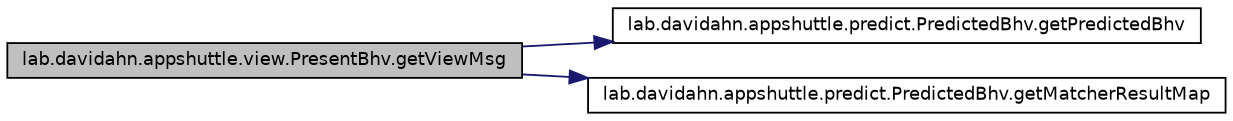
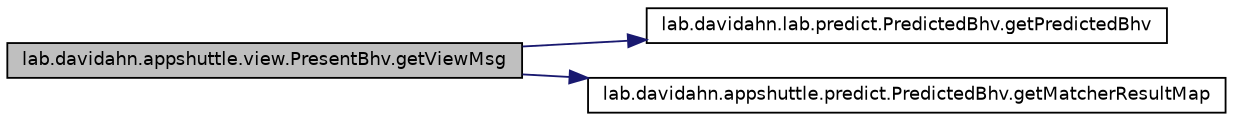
(907, 26) -> (907, 26)
